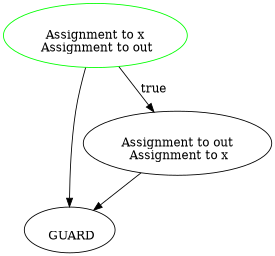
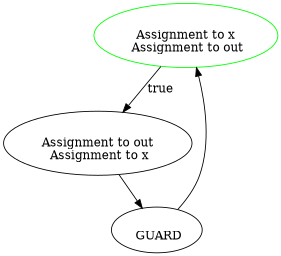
(73, 132) -> (205, 146)
